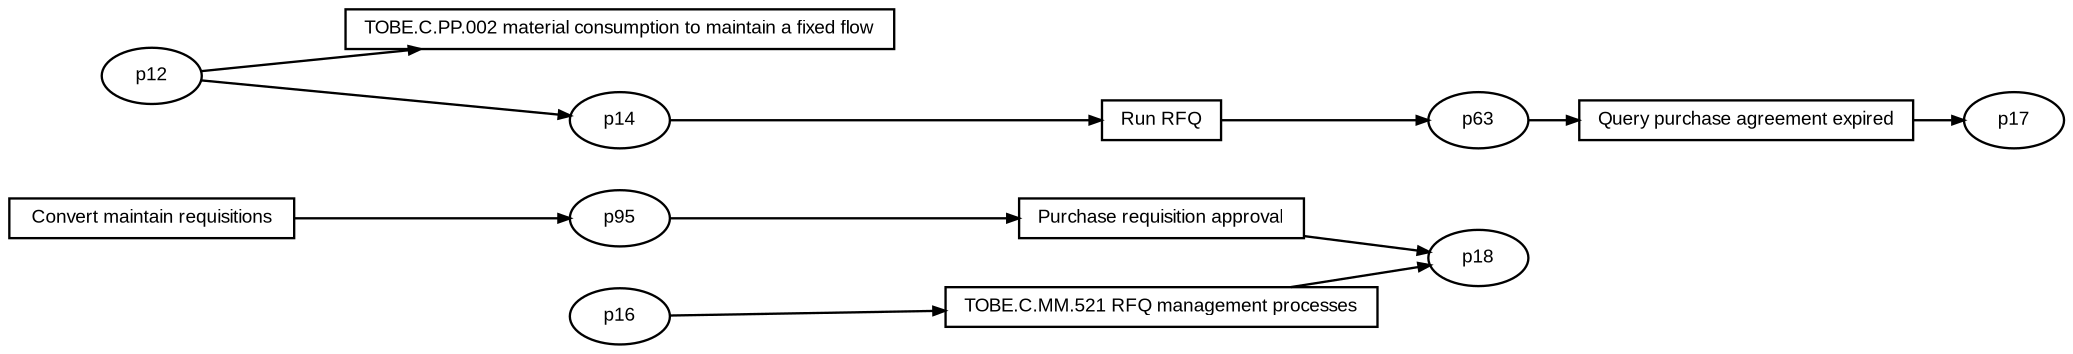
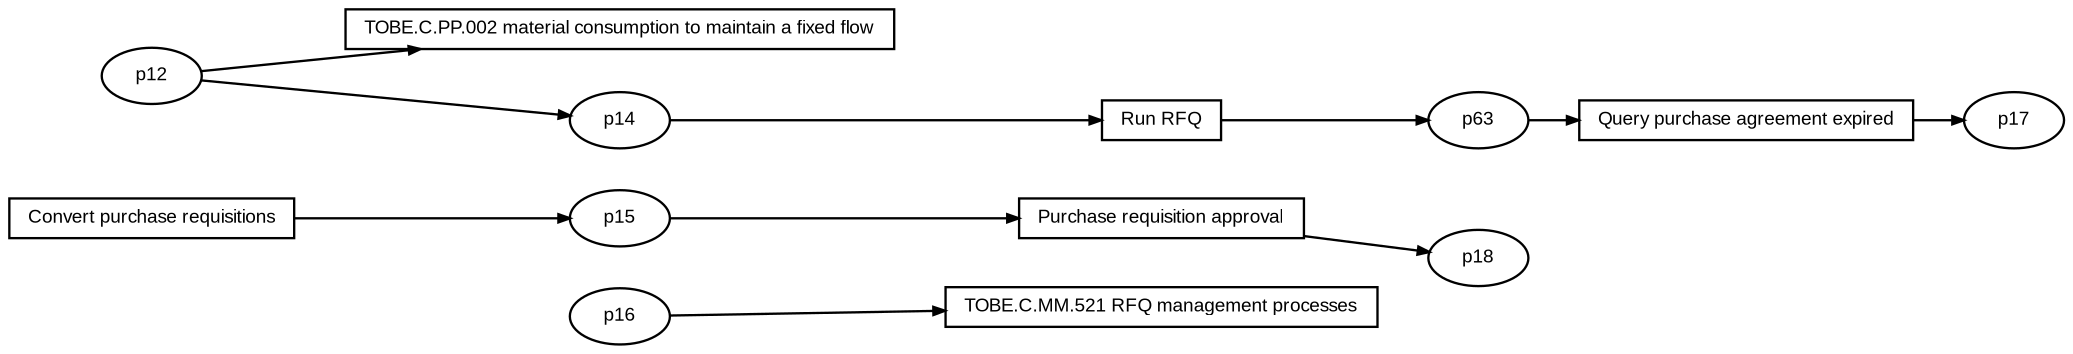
(152, 218) -> (152, 218)
(620, 218) -> (620, 218)
(1355, 277) -> none
